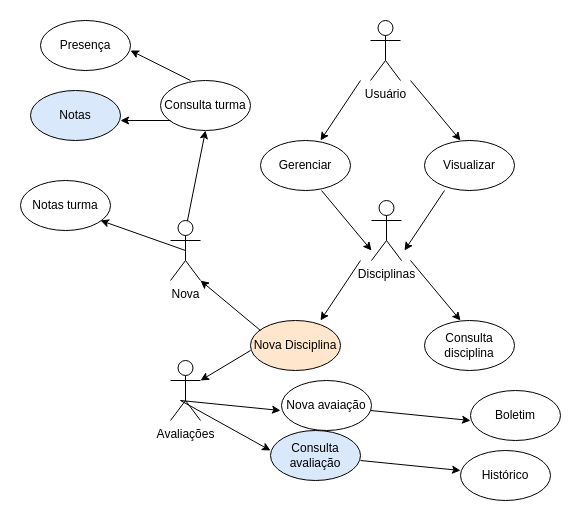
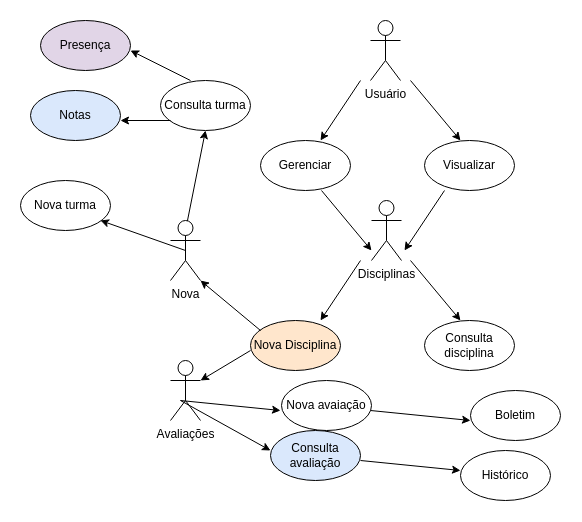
(86, 46) -> (86, 46)
(66, 206) -> (66, 206)
